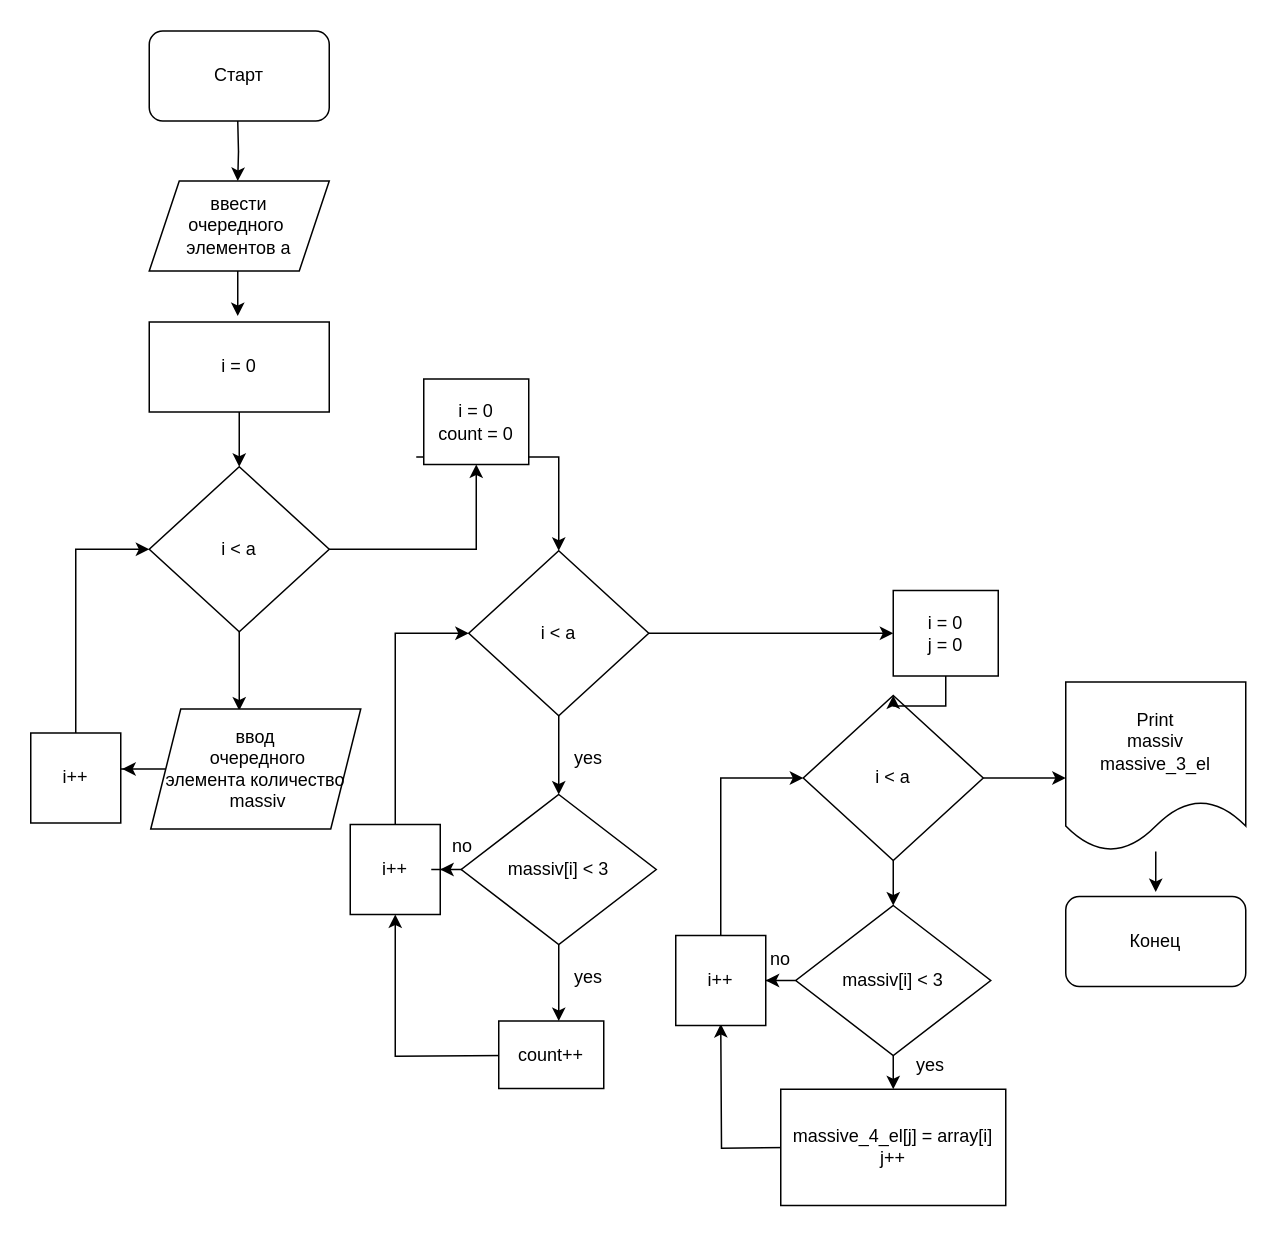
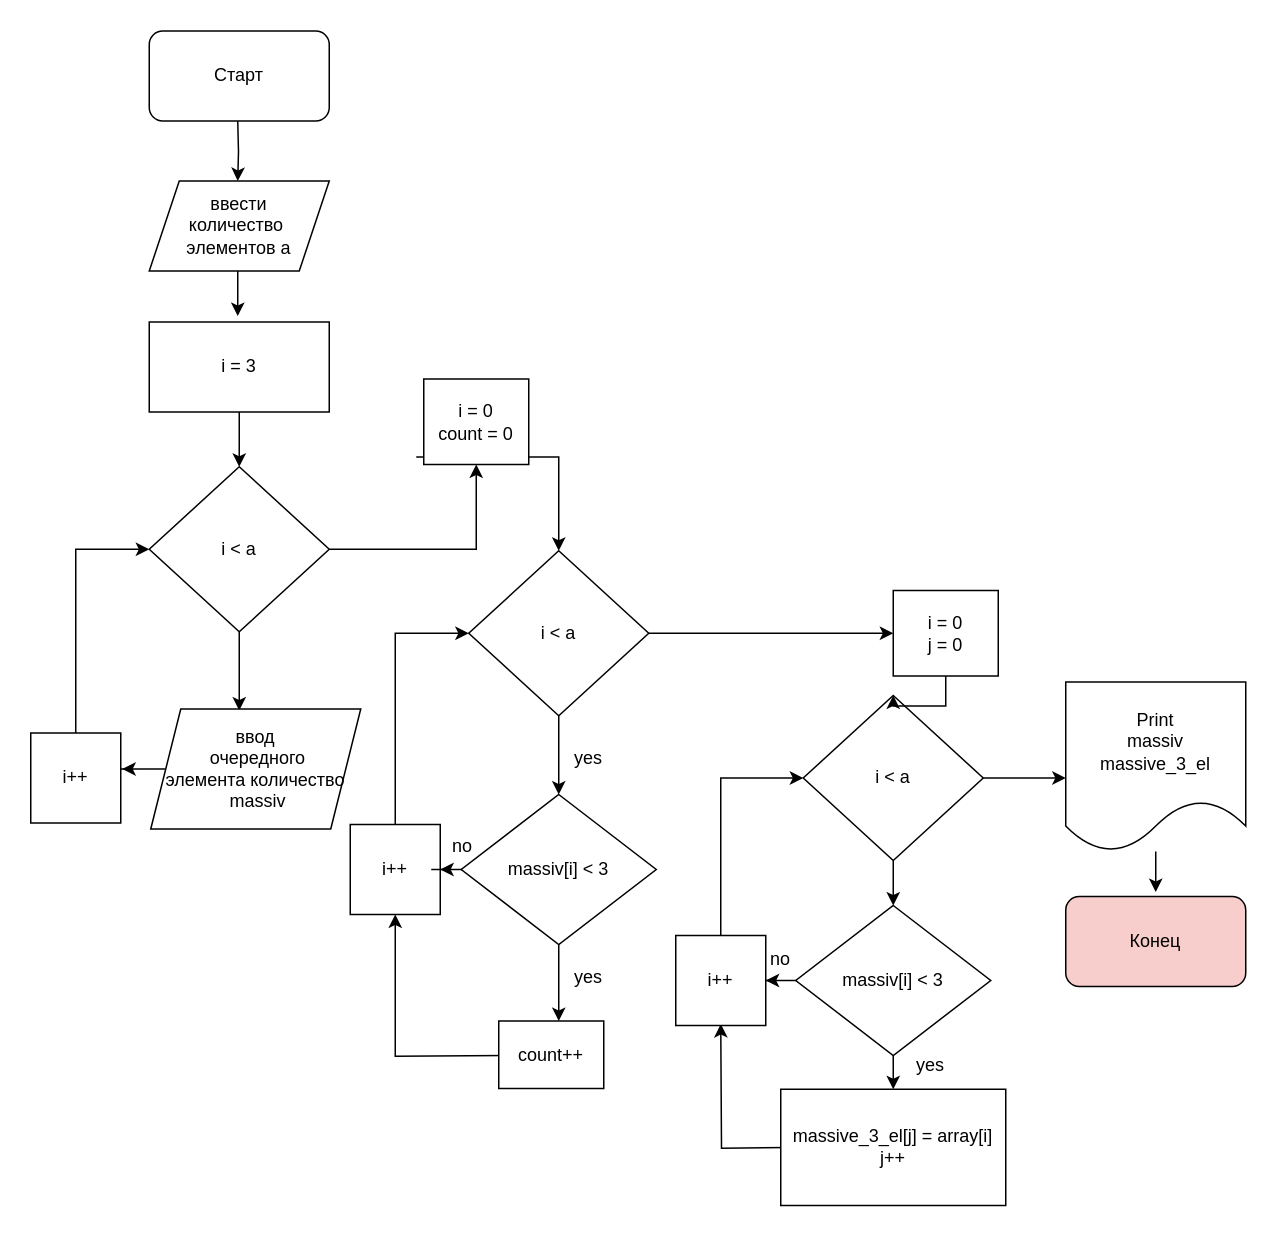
(239, 226) -> (239, 226)
(239, 367) -> (239, 367)
(1156, 941) -> (1156, 941)
(893, 1147) -> (893, 1147)
